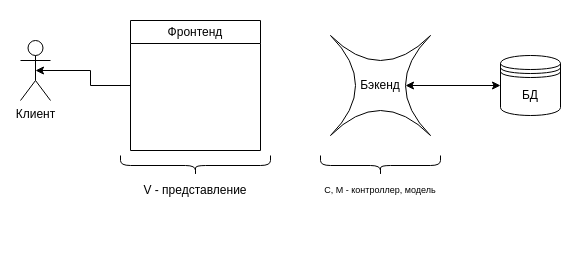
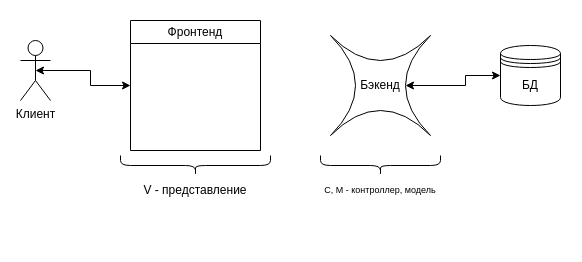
(124, 86) -> (122, 86)
(531, 86) -> (531, 76)
